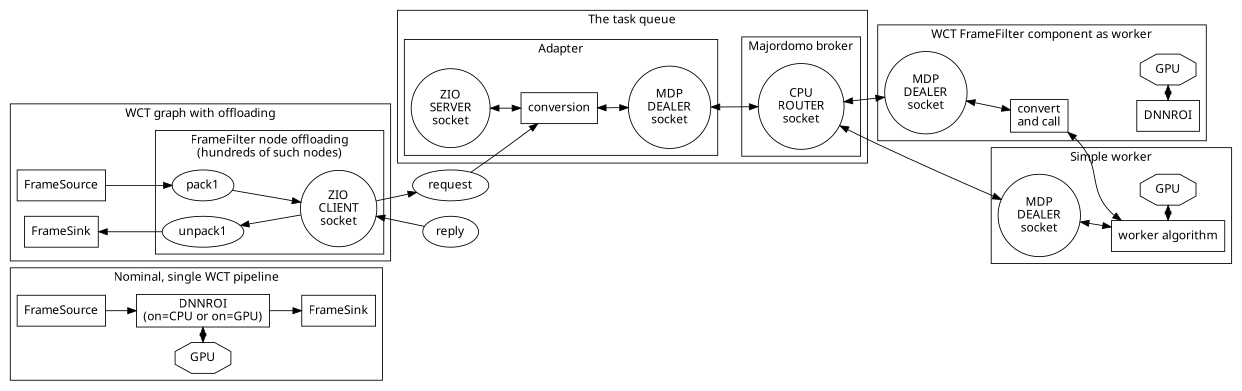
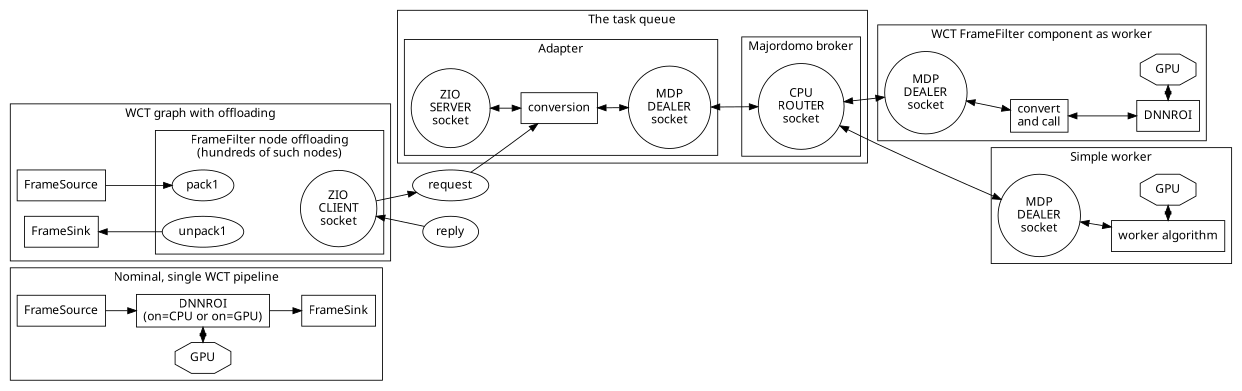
(1094, 177) -> (1102, 116)
(262, 195) -> none
(275, 219) -> none
